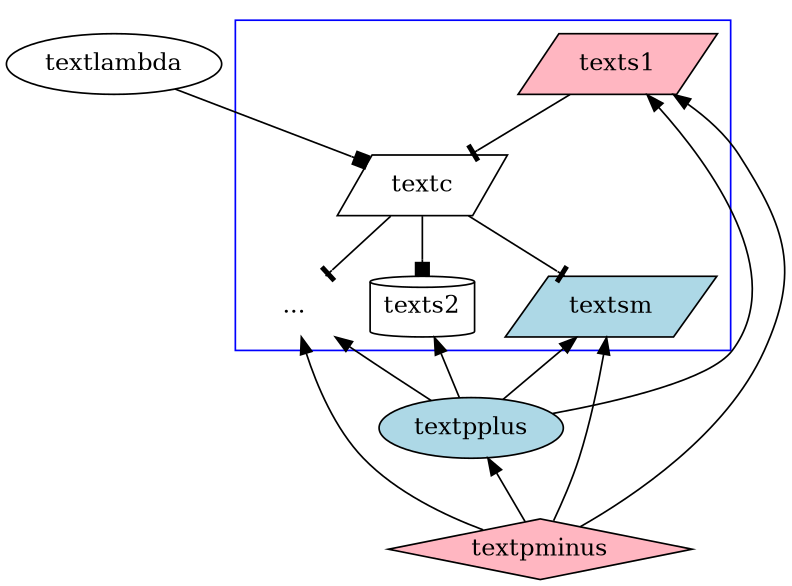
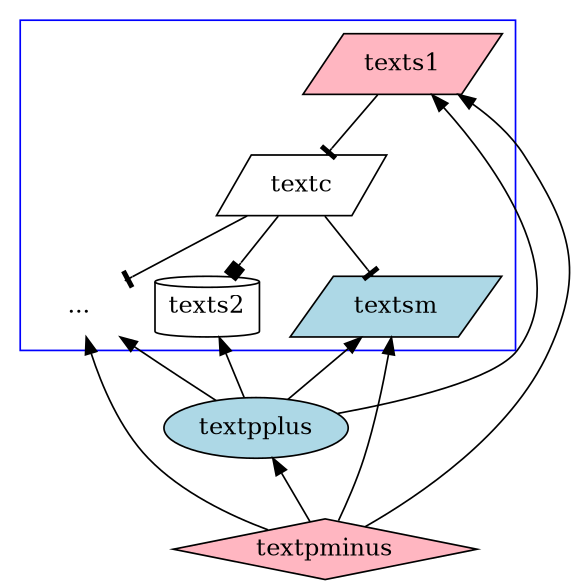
(114, 64) -> none
